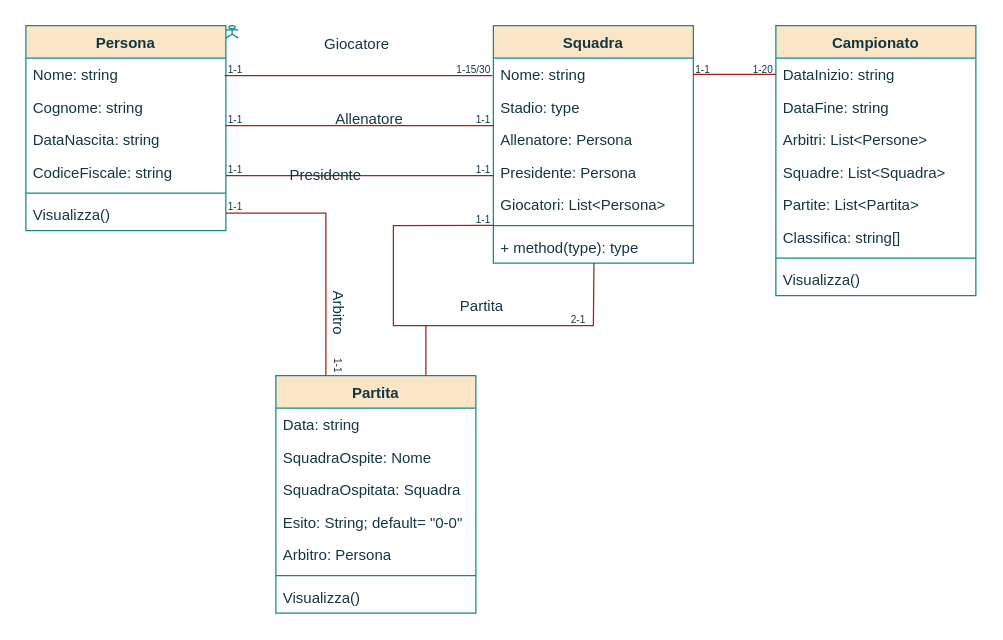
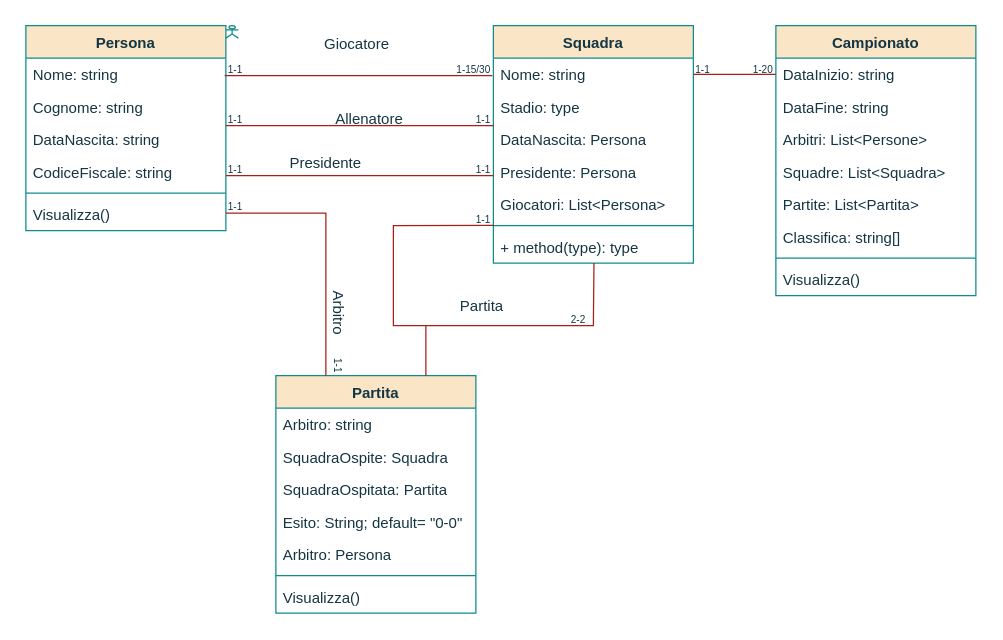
(572, 140) -> (578, 140)
(326, 176) -> (326, 163)
(577, 319) -> (577, 319)
(327, 425) -> (338, 425)
(356, 458) -> (369, 458)
(377, 490) -> (376, 490)
